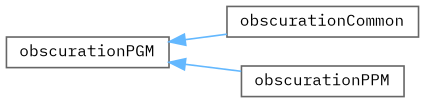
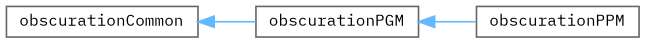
(206, 37) -> (235, 22)
